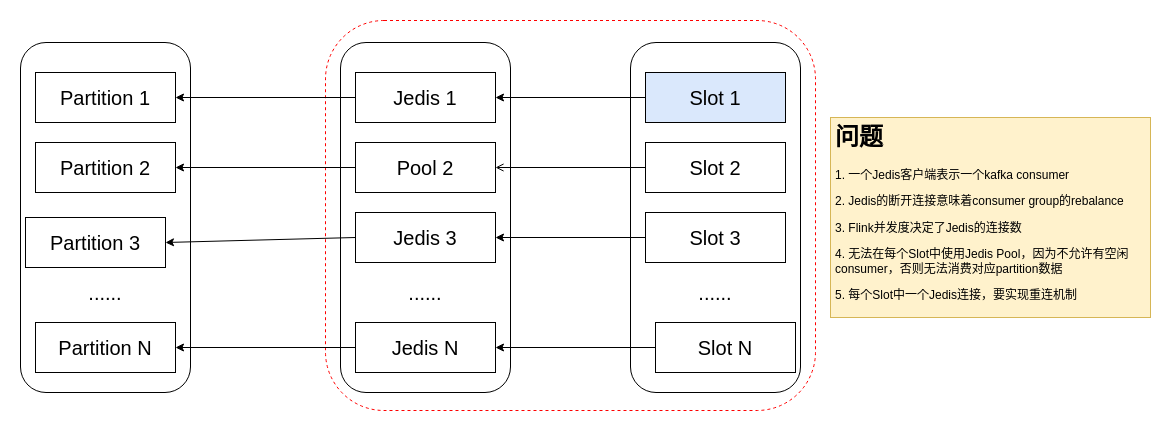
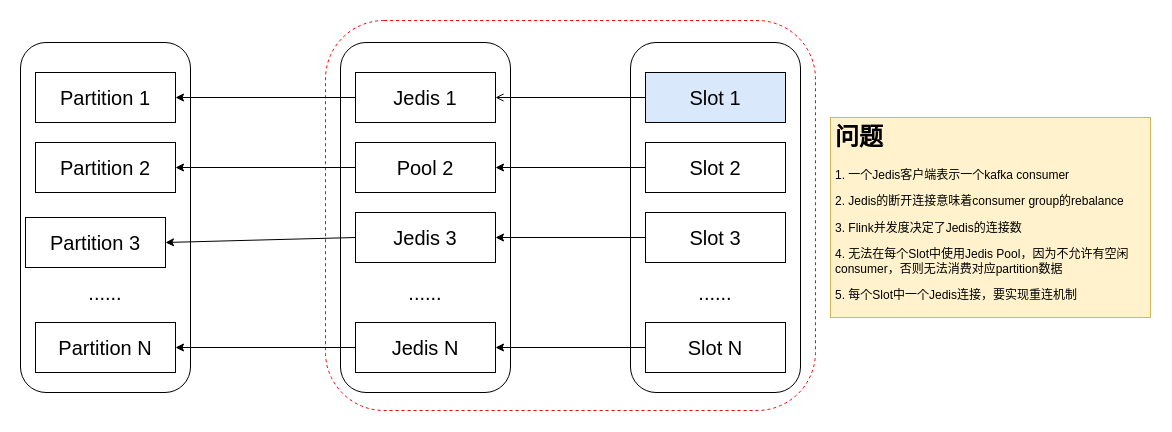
(504, 98) -> (502, 98)
(502, 168) -> (504, 168)
(726, 348) -> (716, 348)
